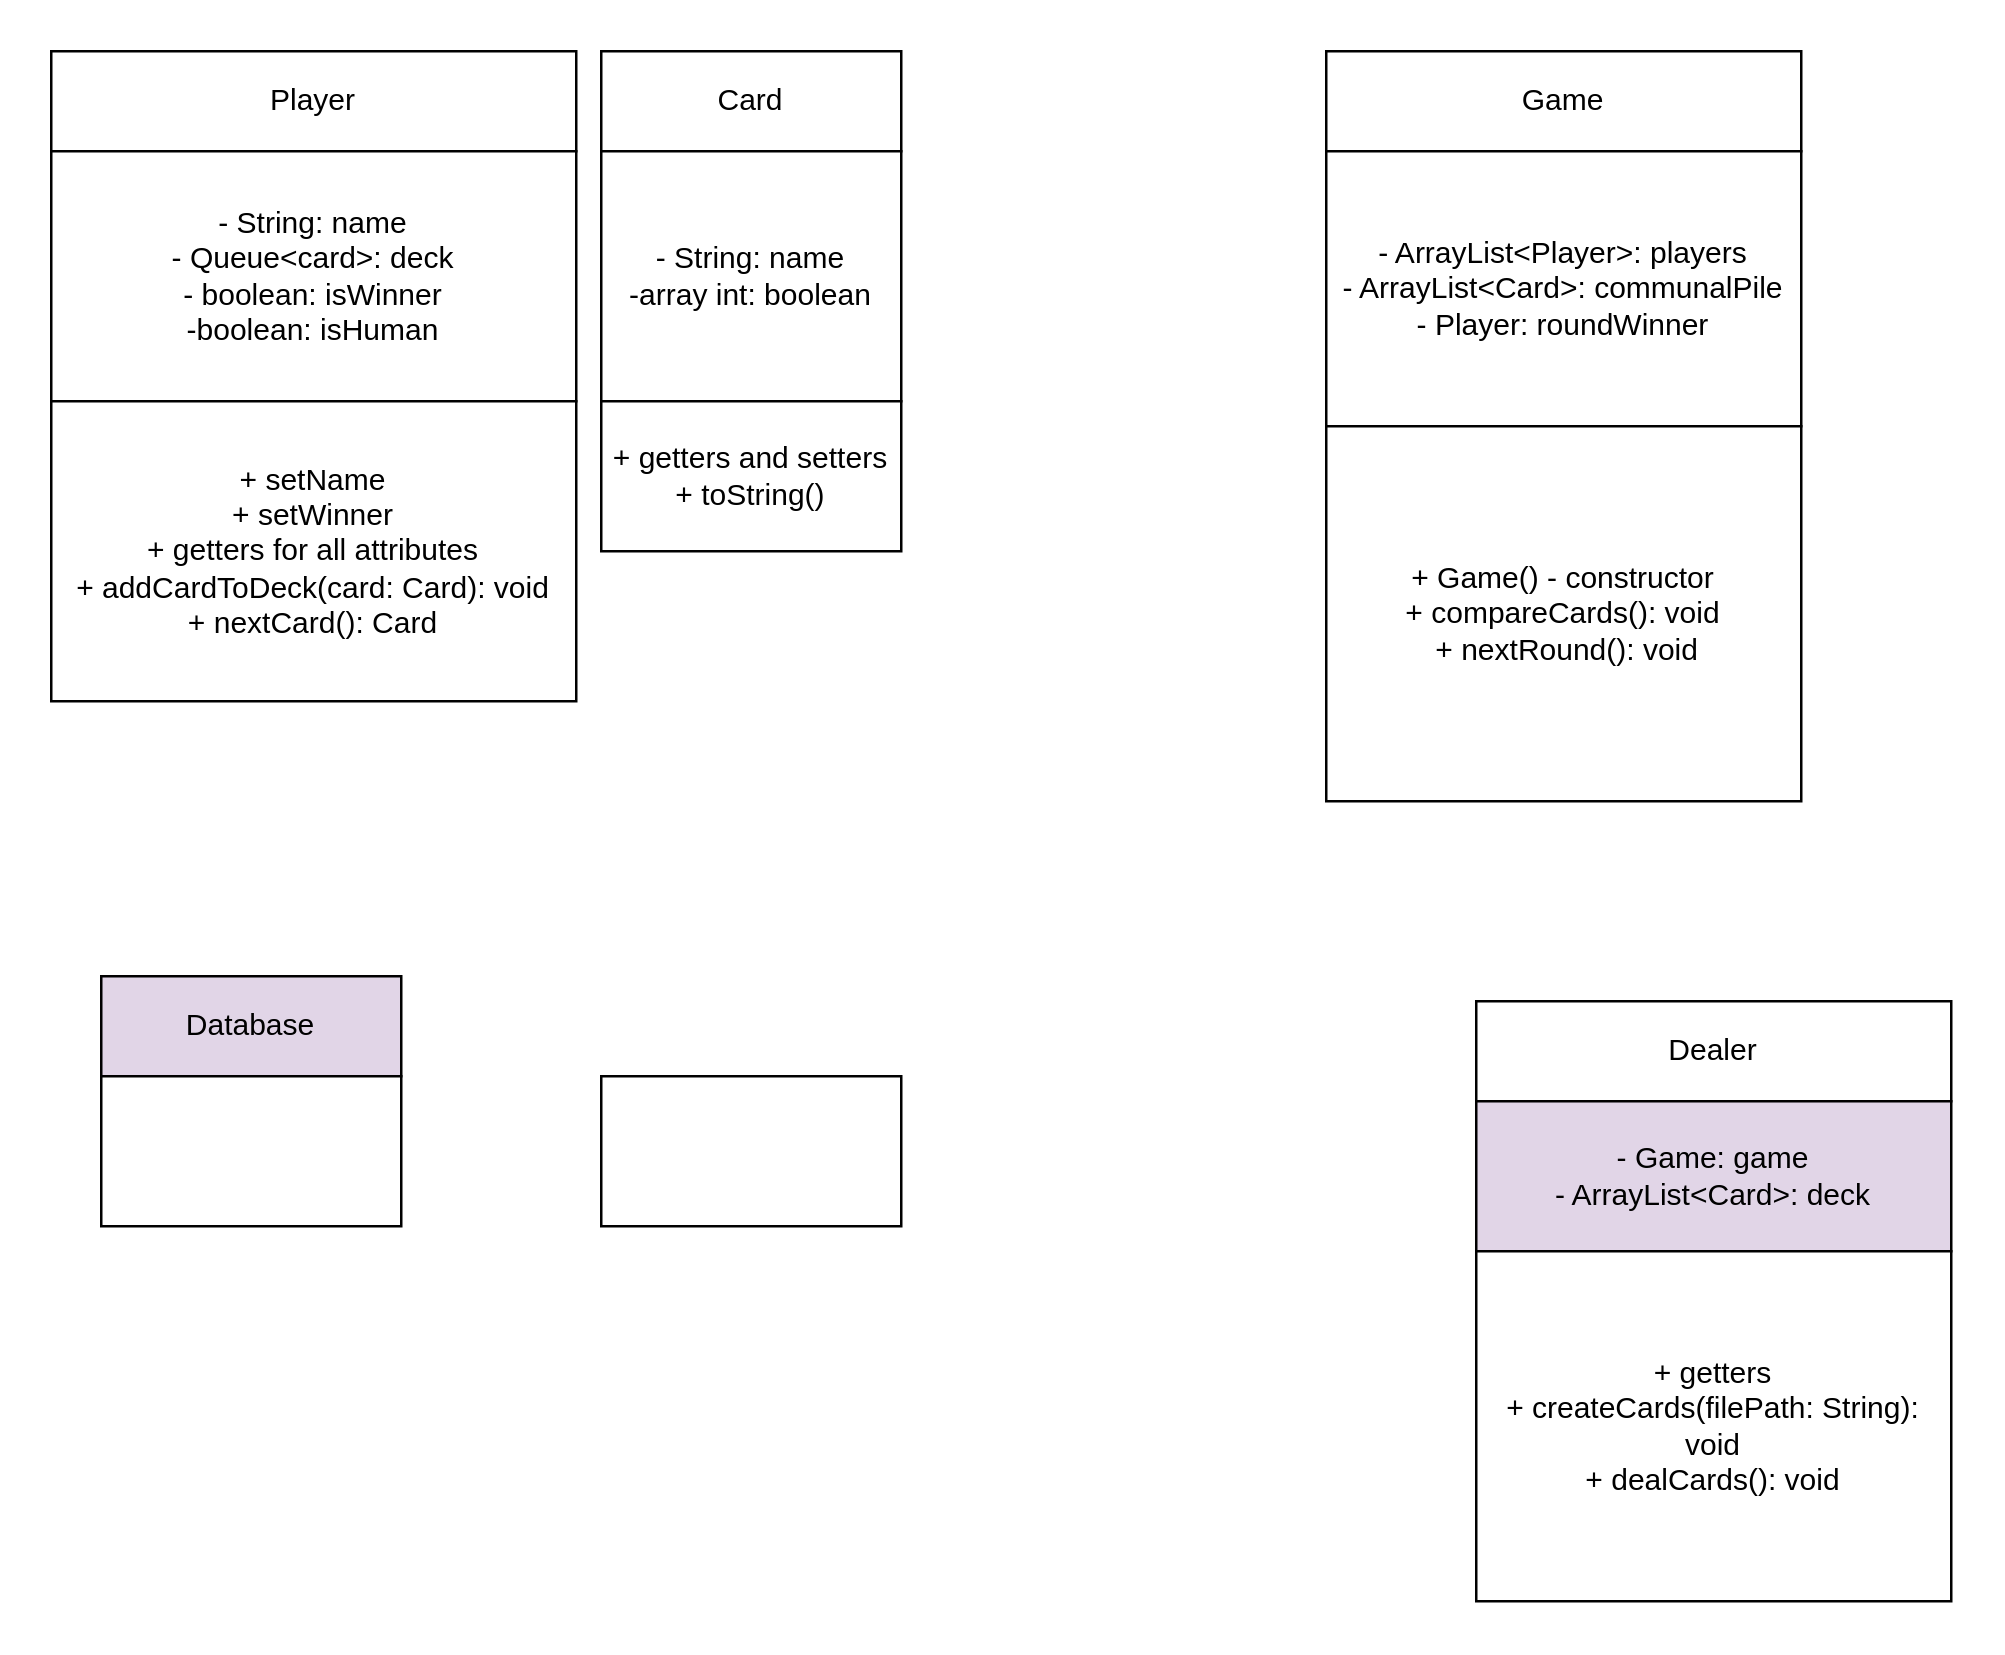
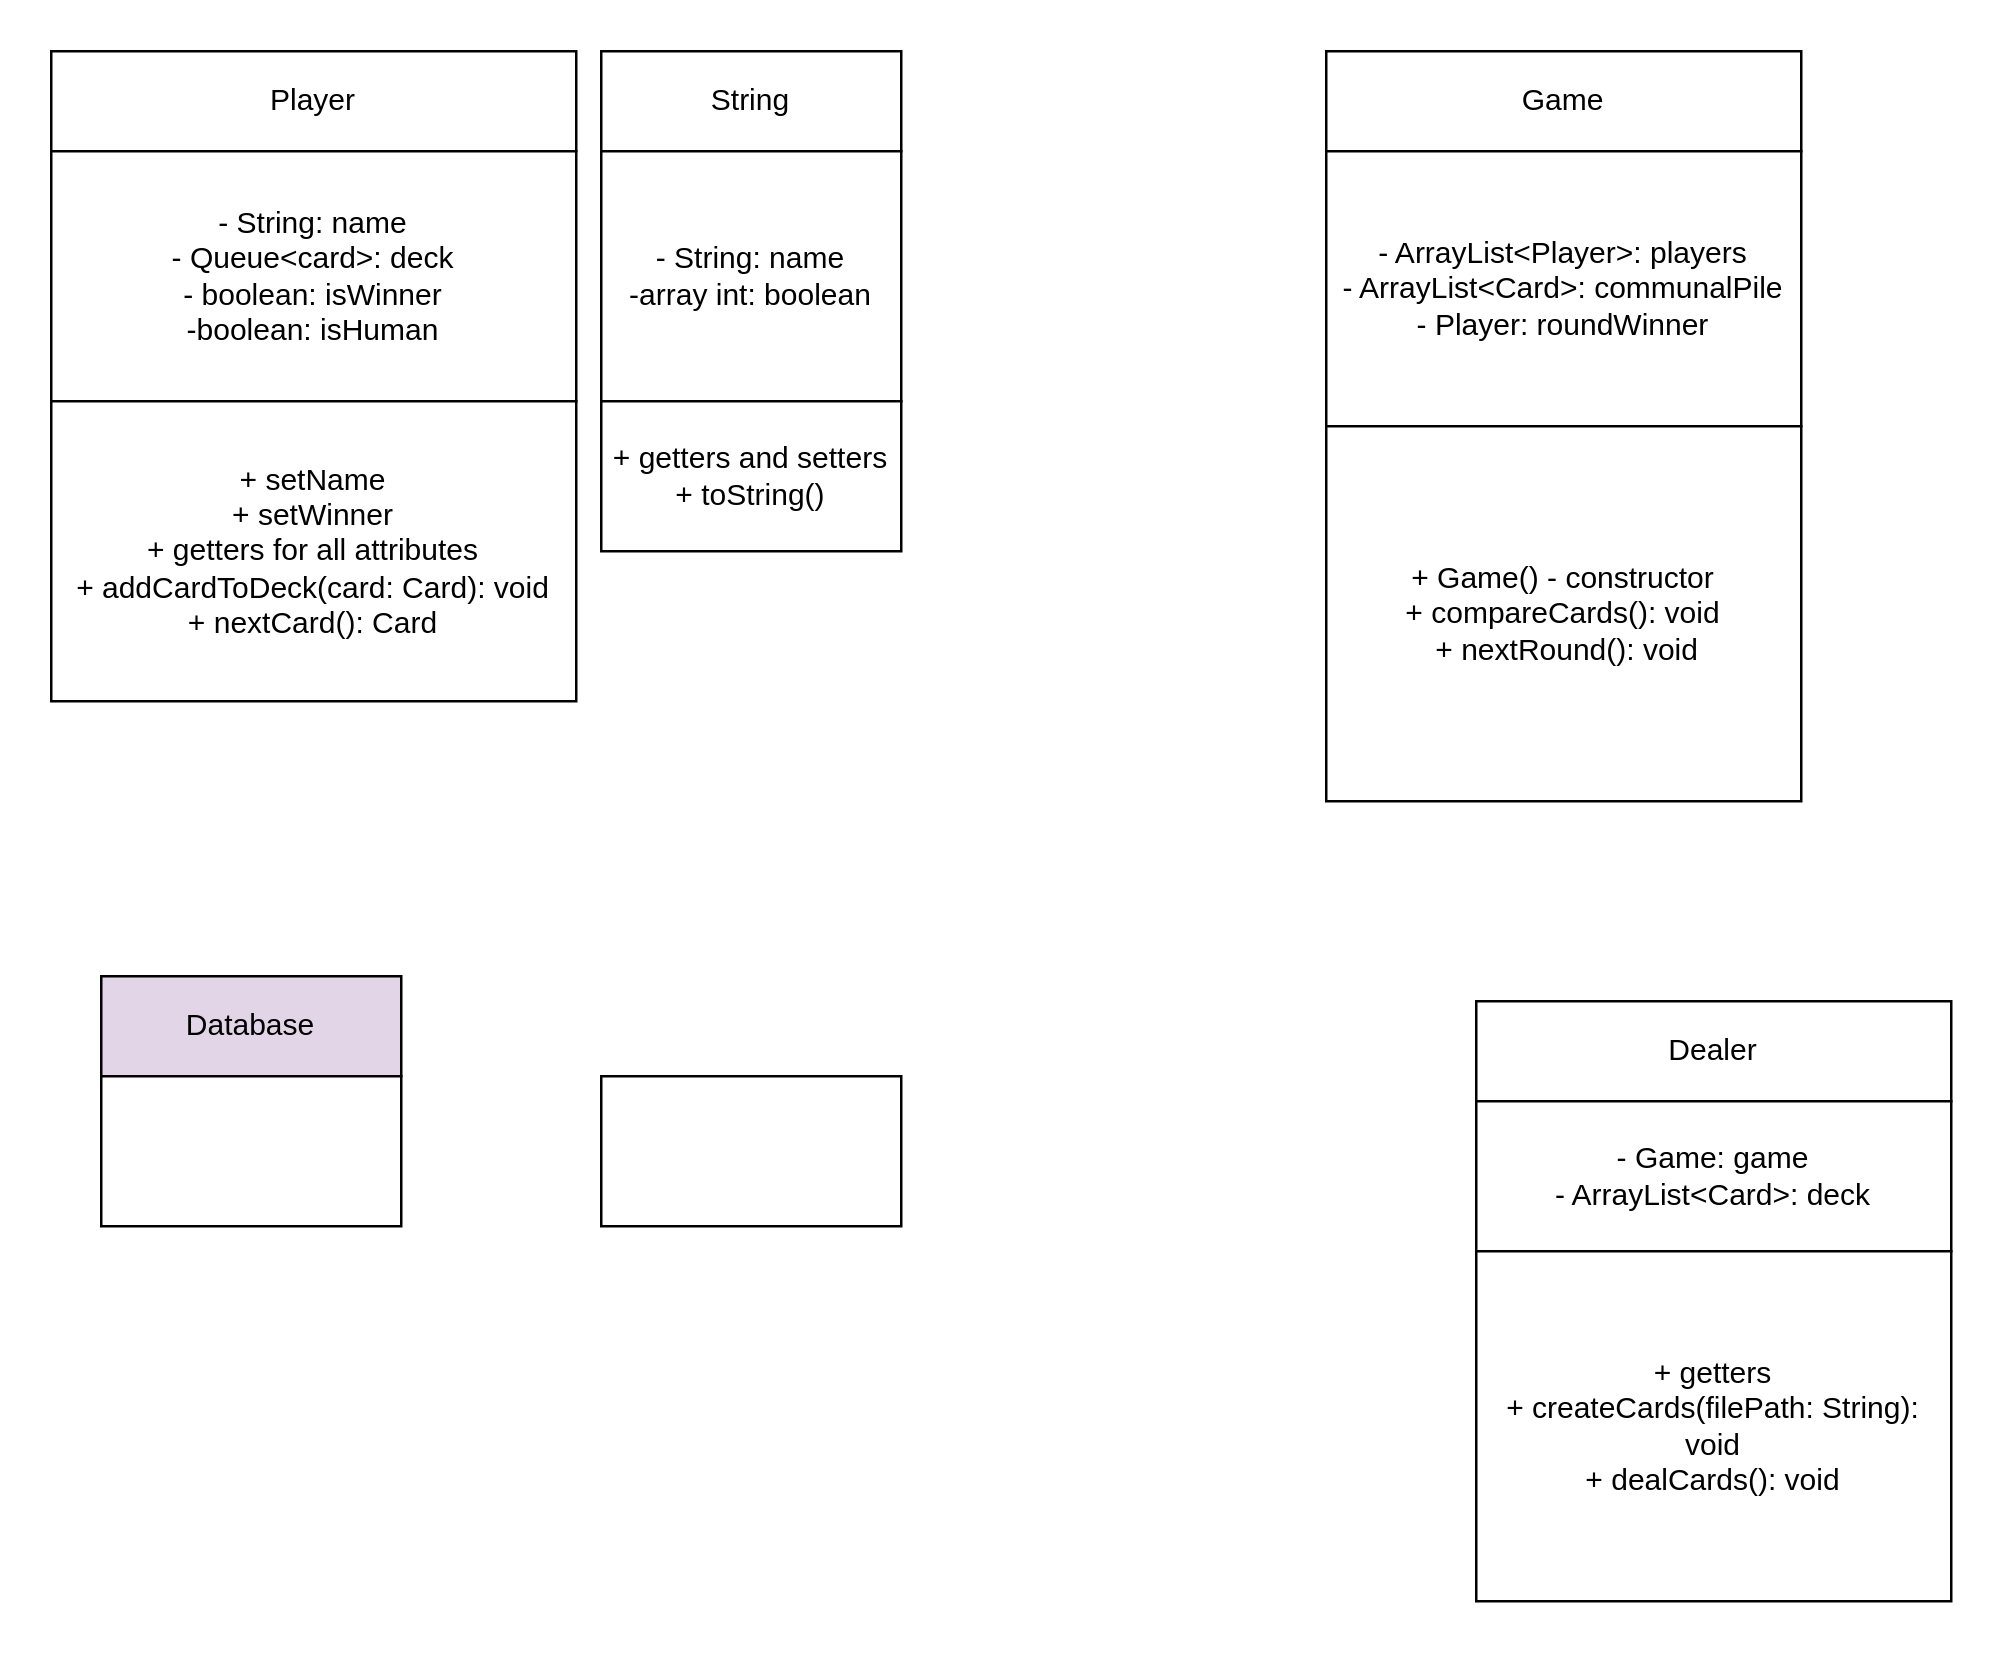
(751, 101) -> (751, 101)
(1714, 1176) -> (1714, 1176)
